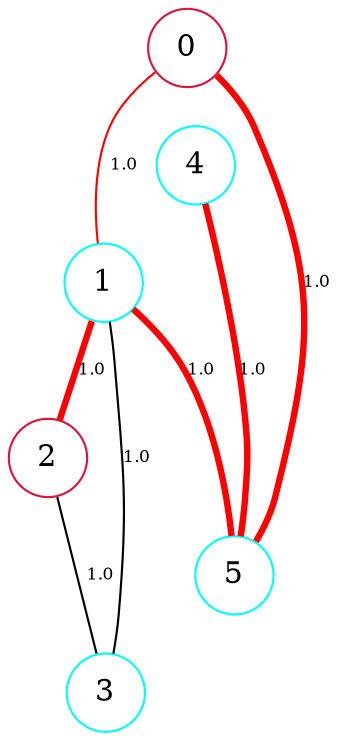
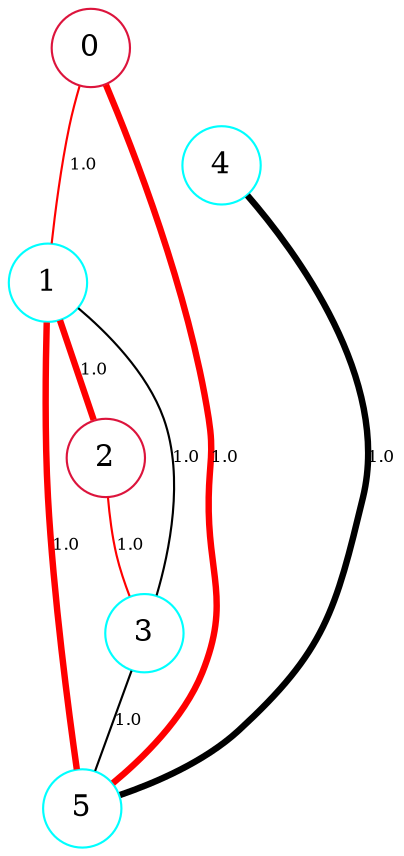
(239, 369) -> (354, 532)
(77, 575) -> (115, 548)
none -> (113, 721)
